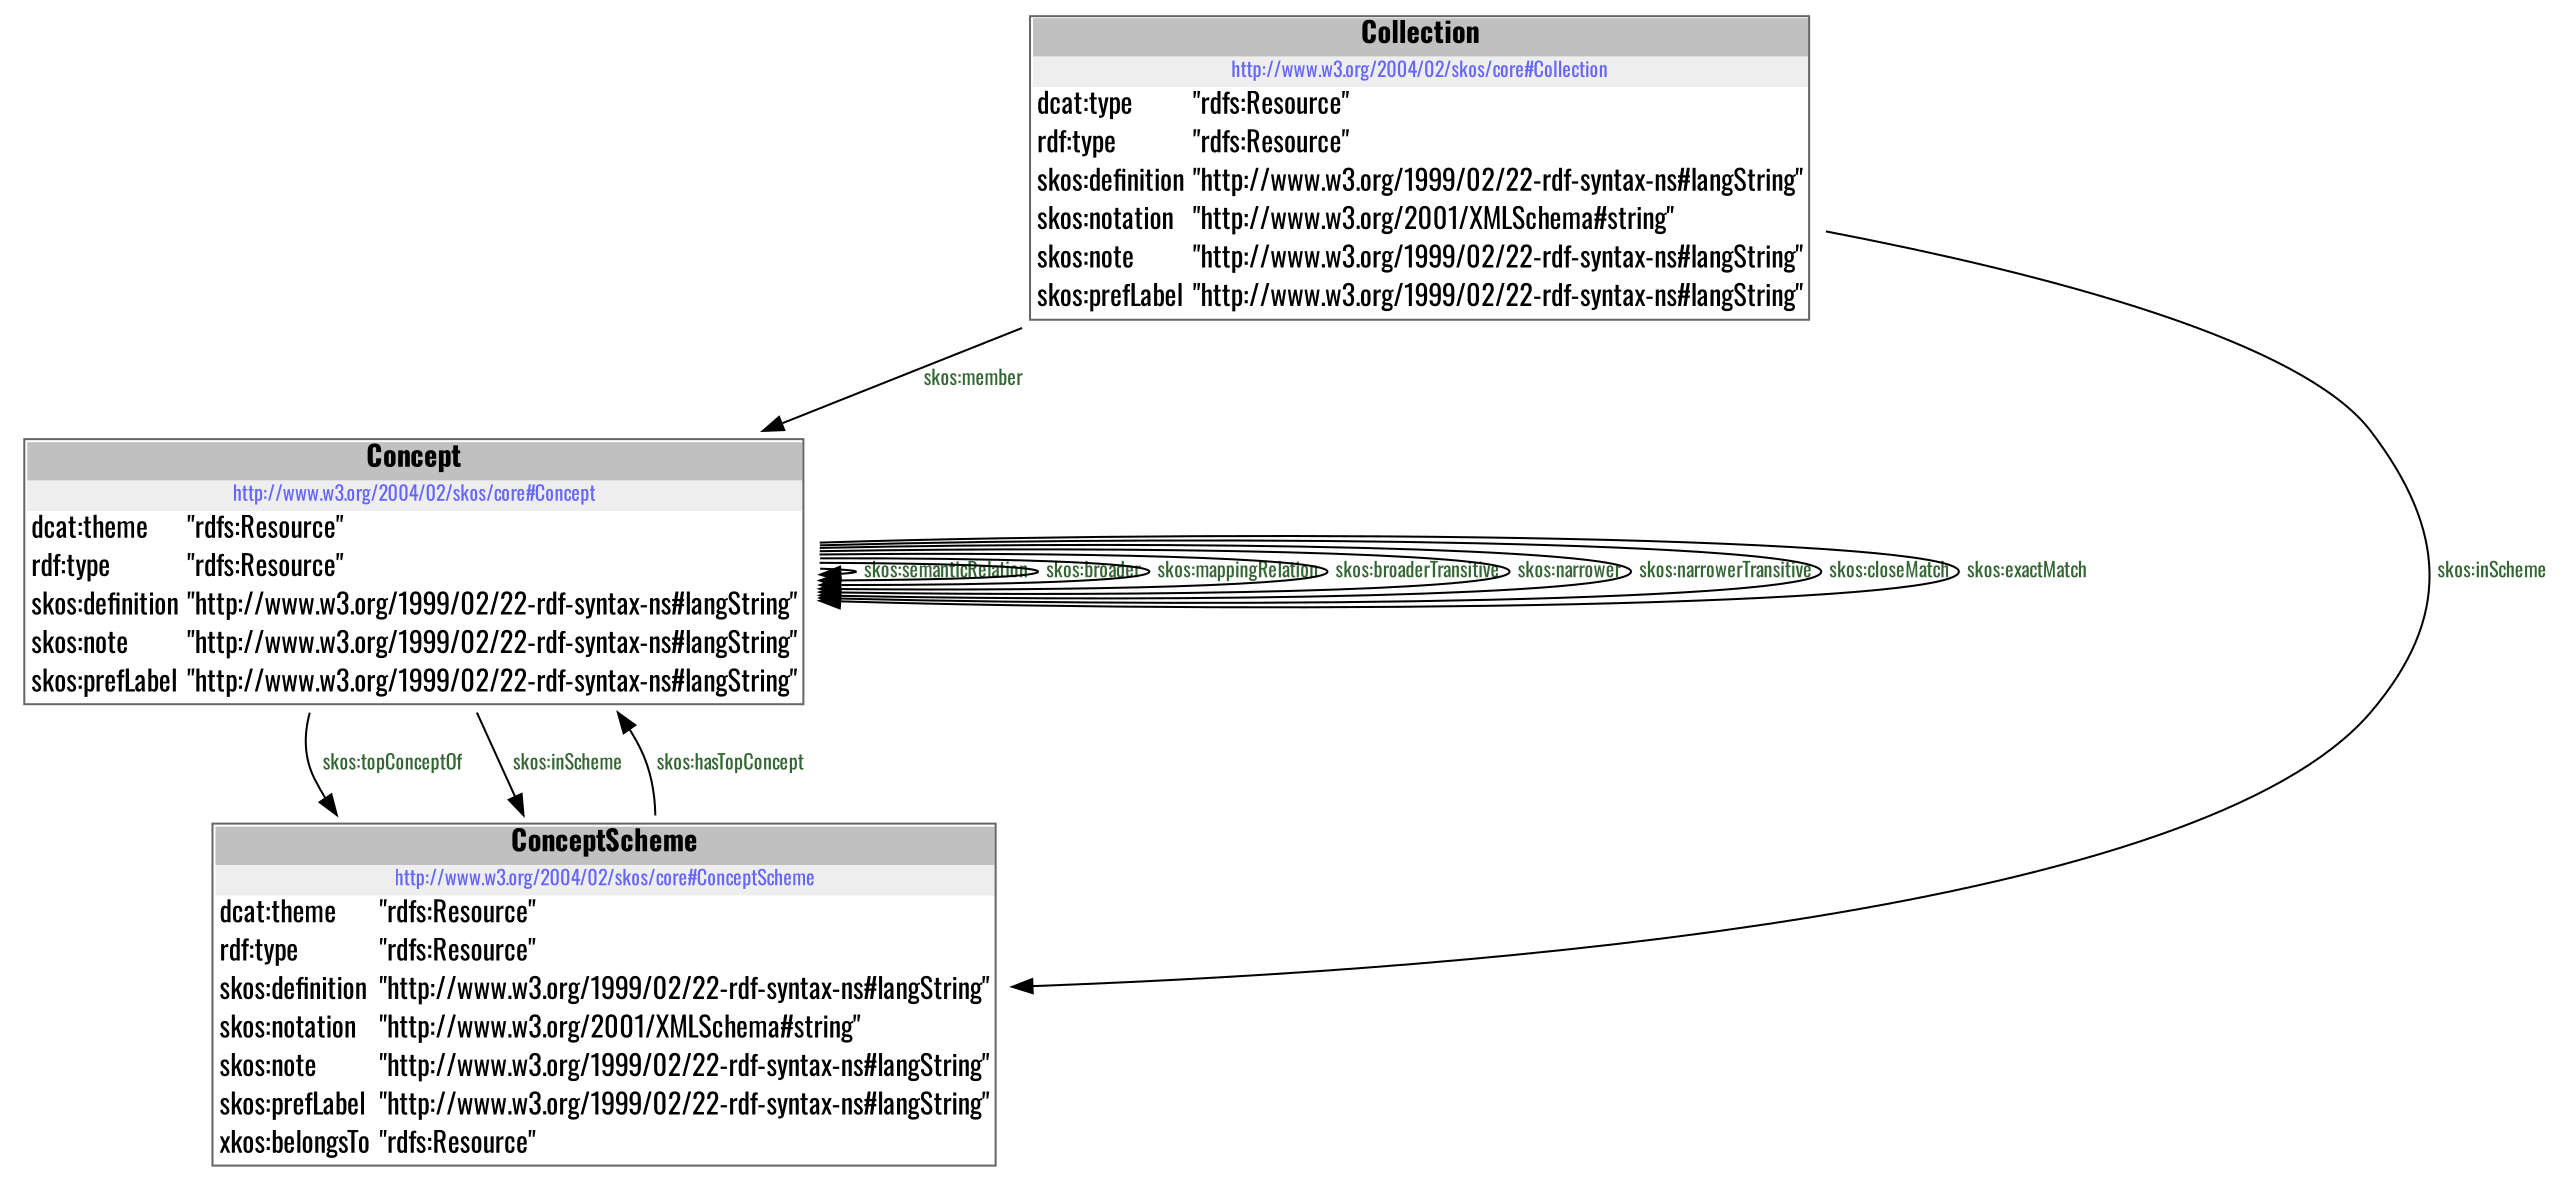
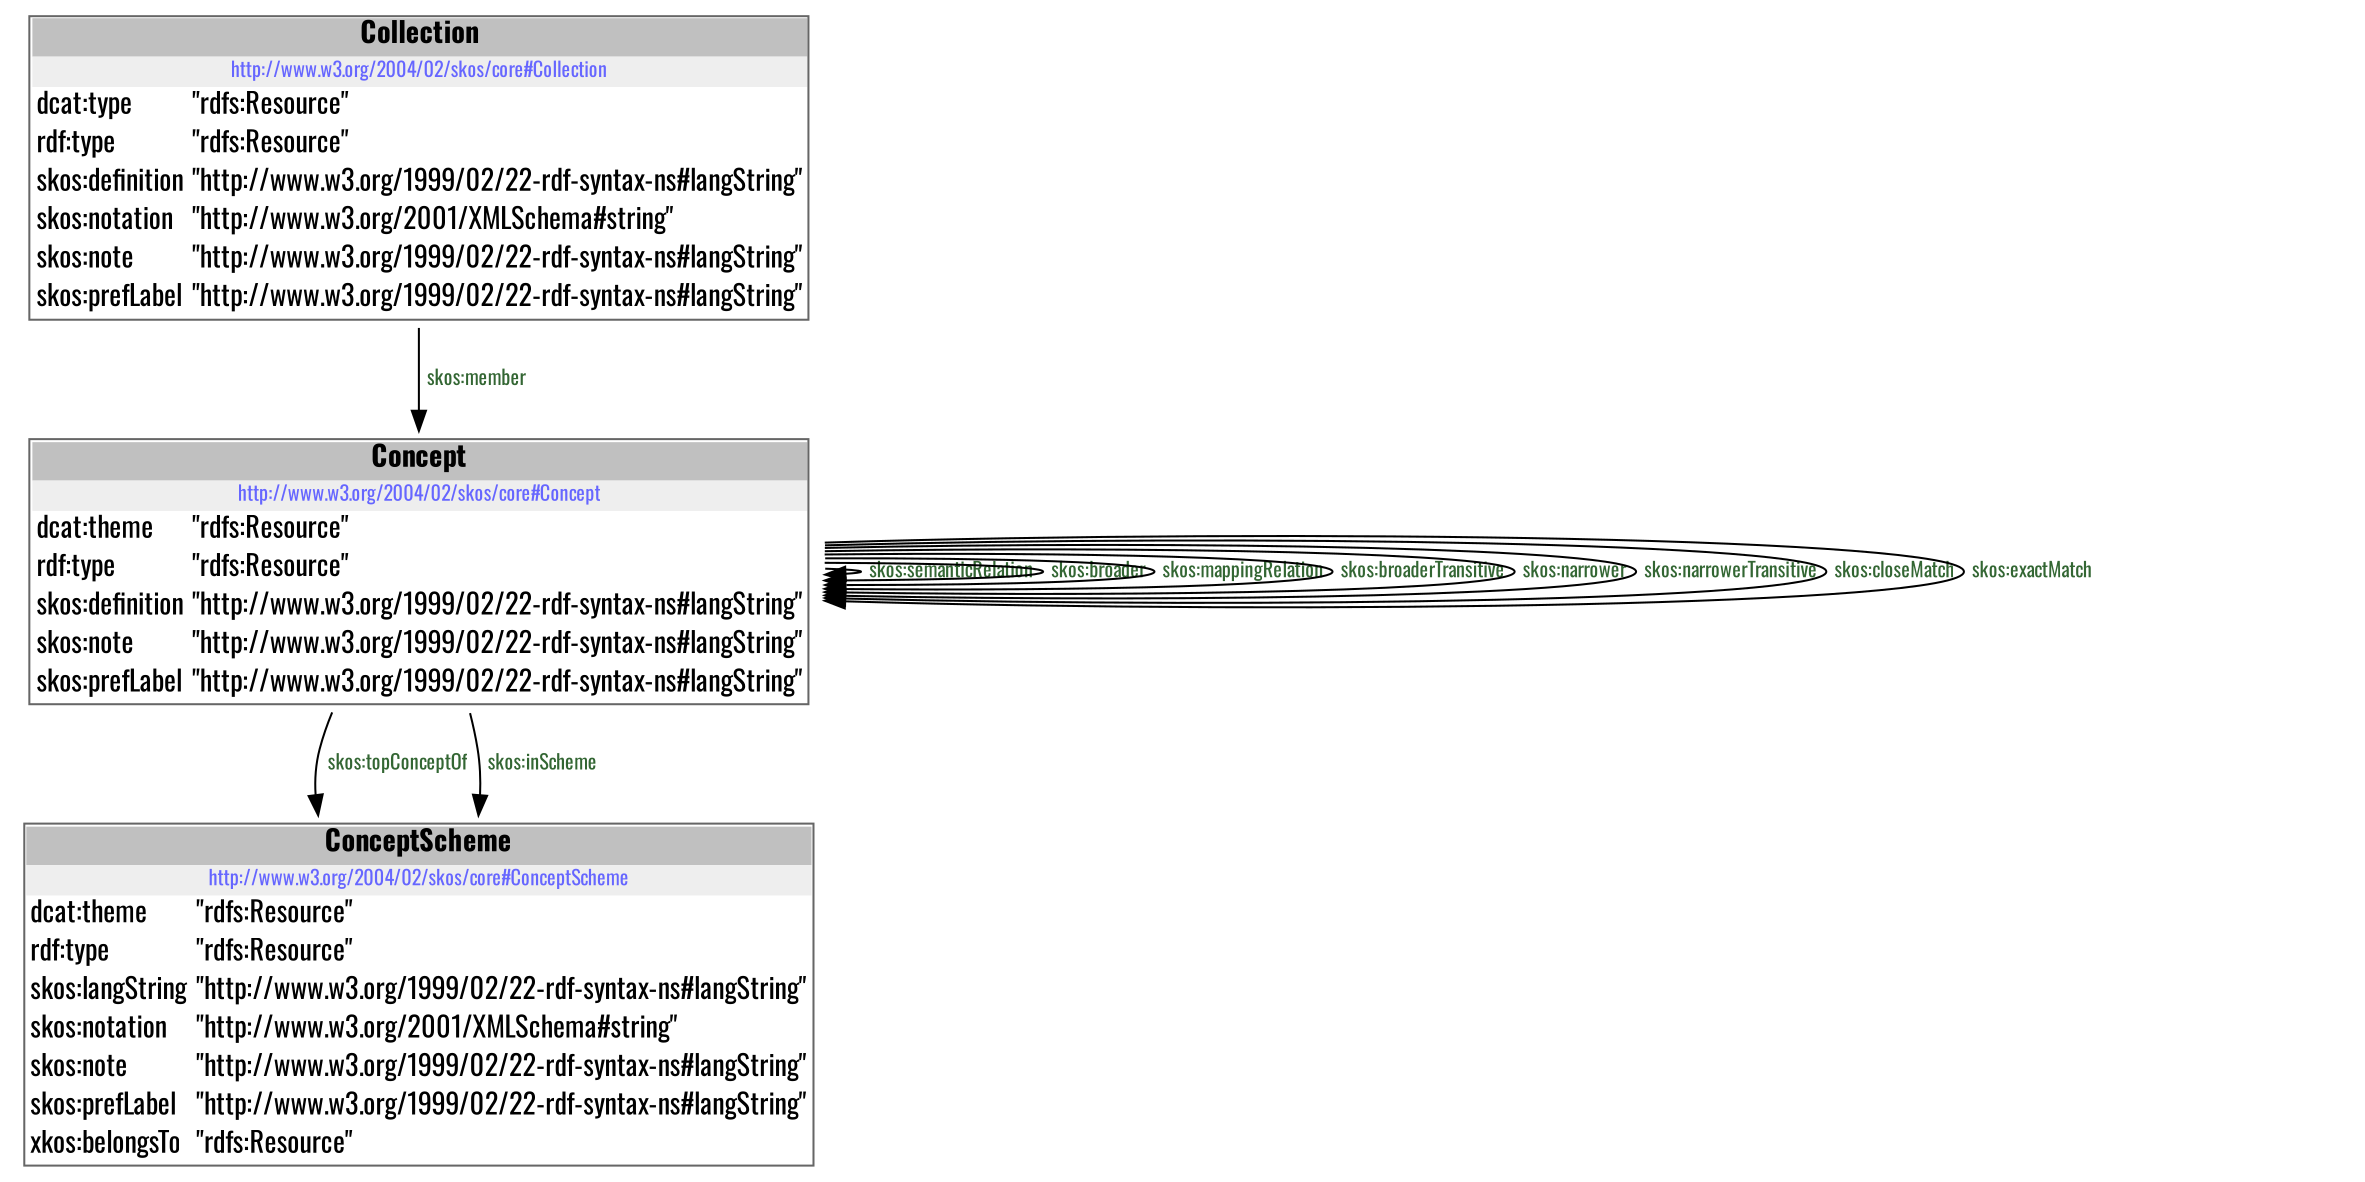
(649, 771) -> none
(2161, 834) -> none
(293, 991) -> (109, 991)
